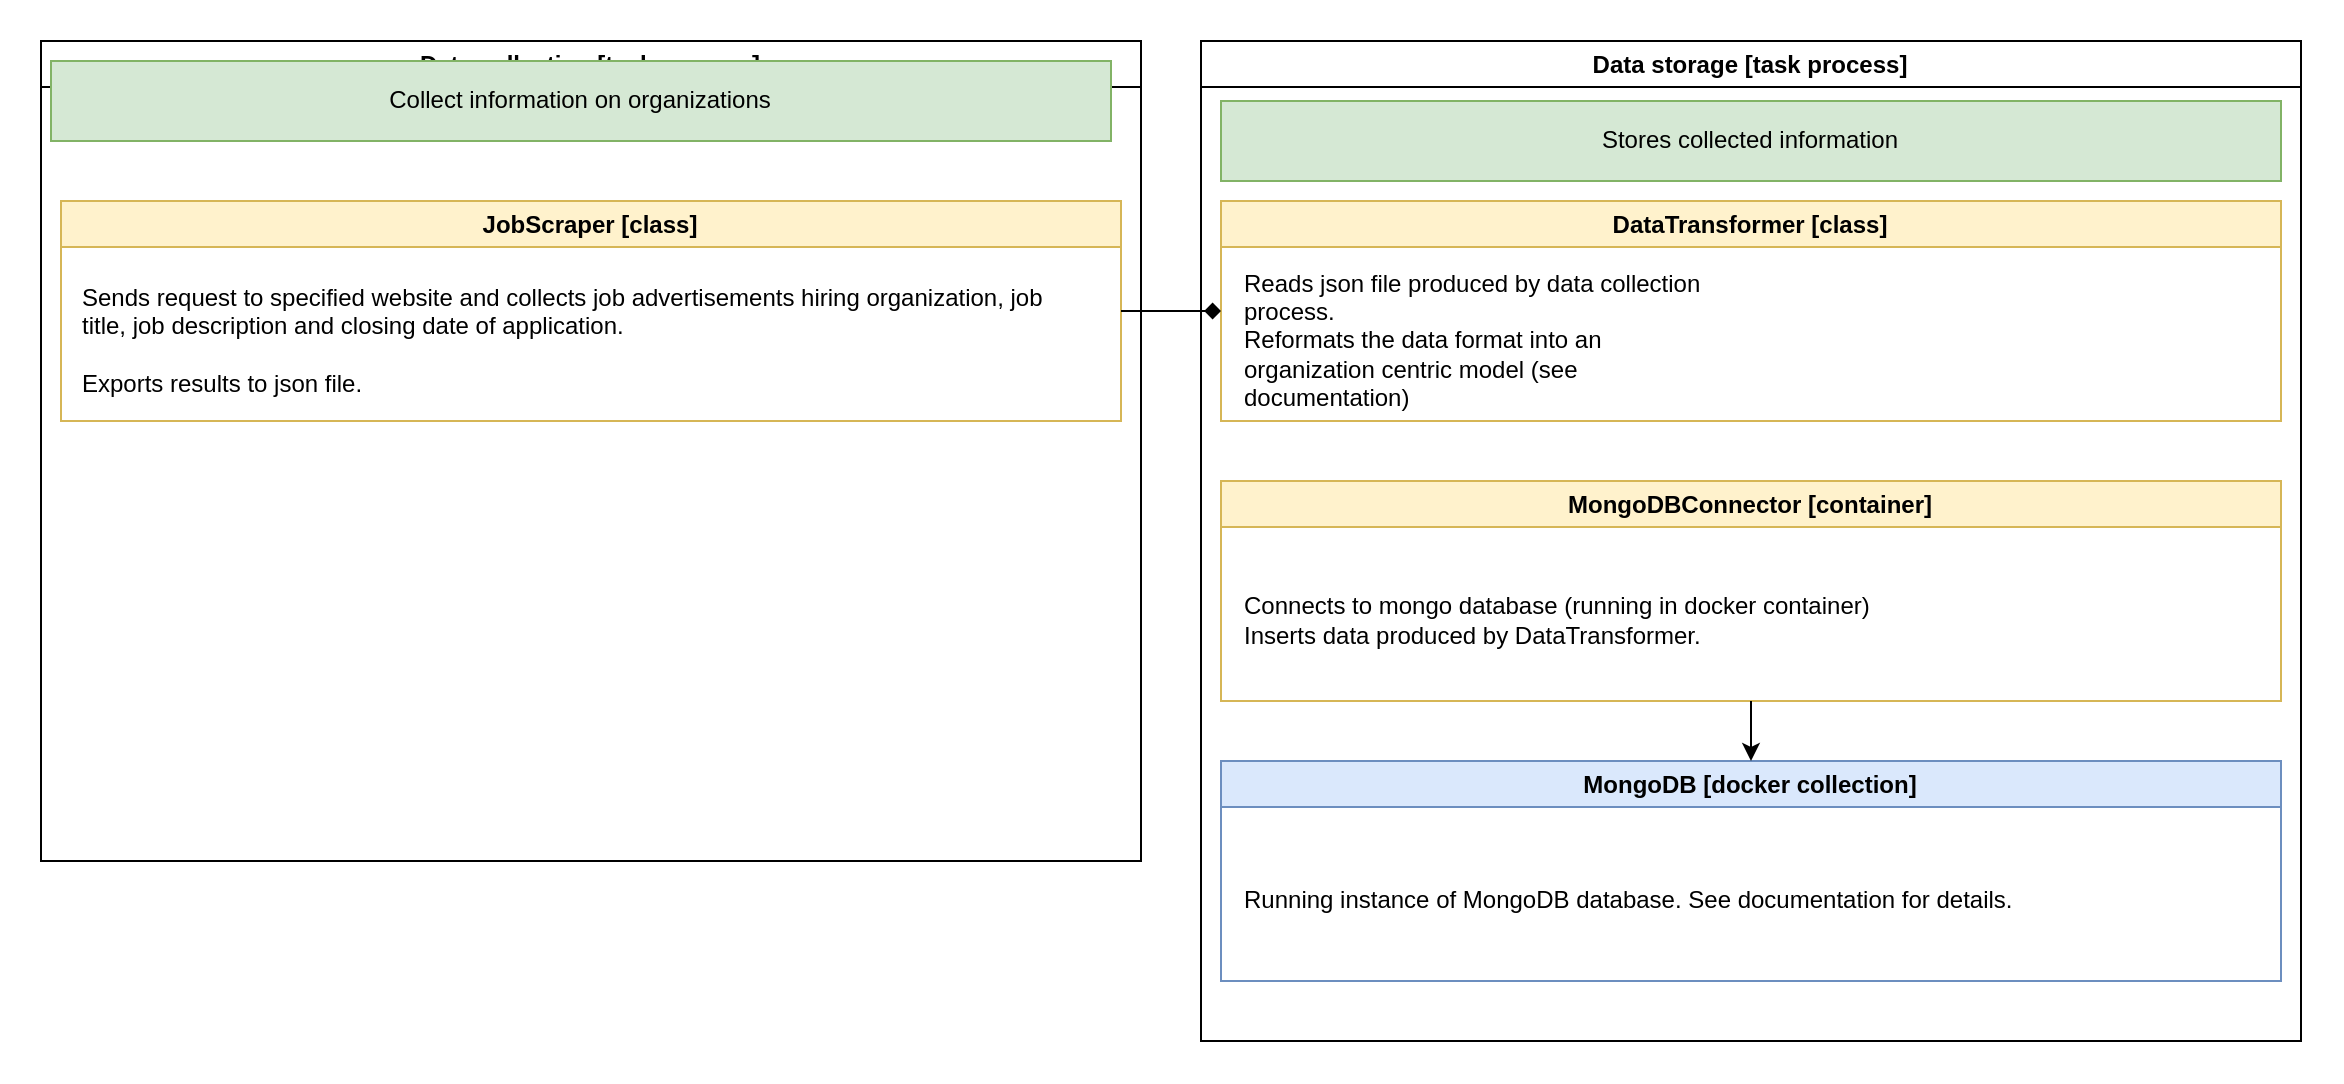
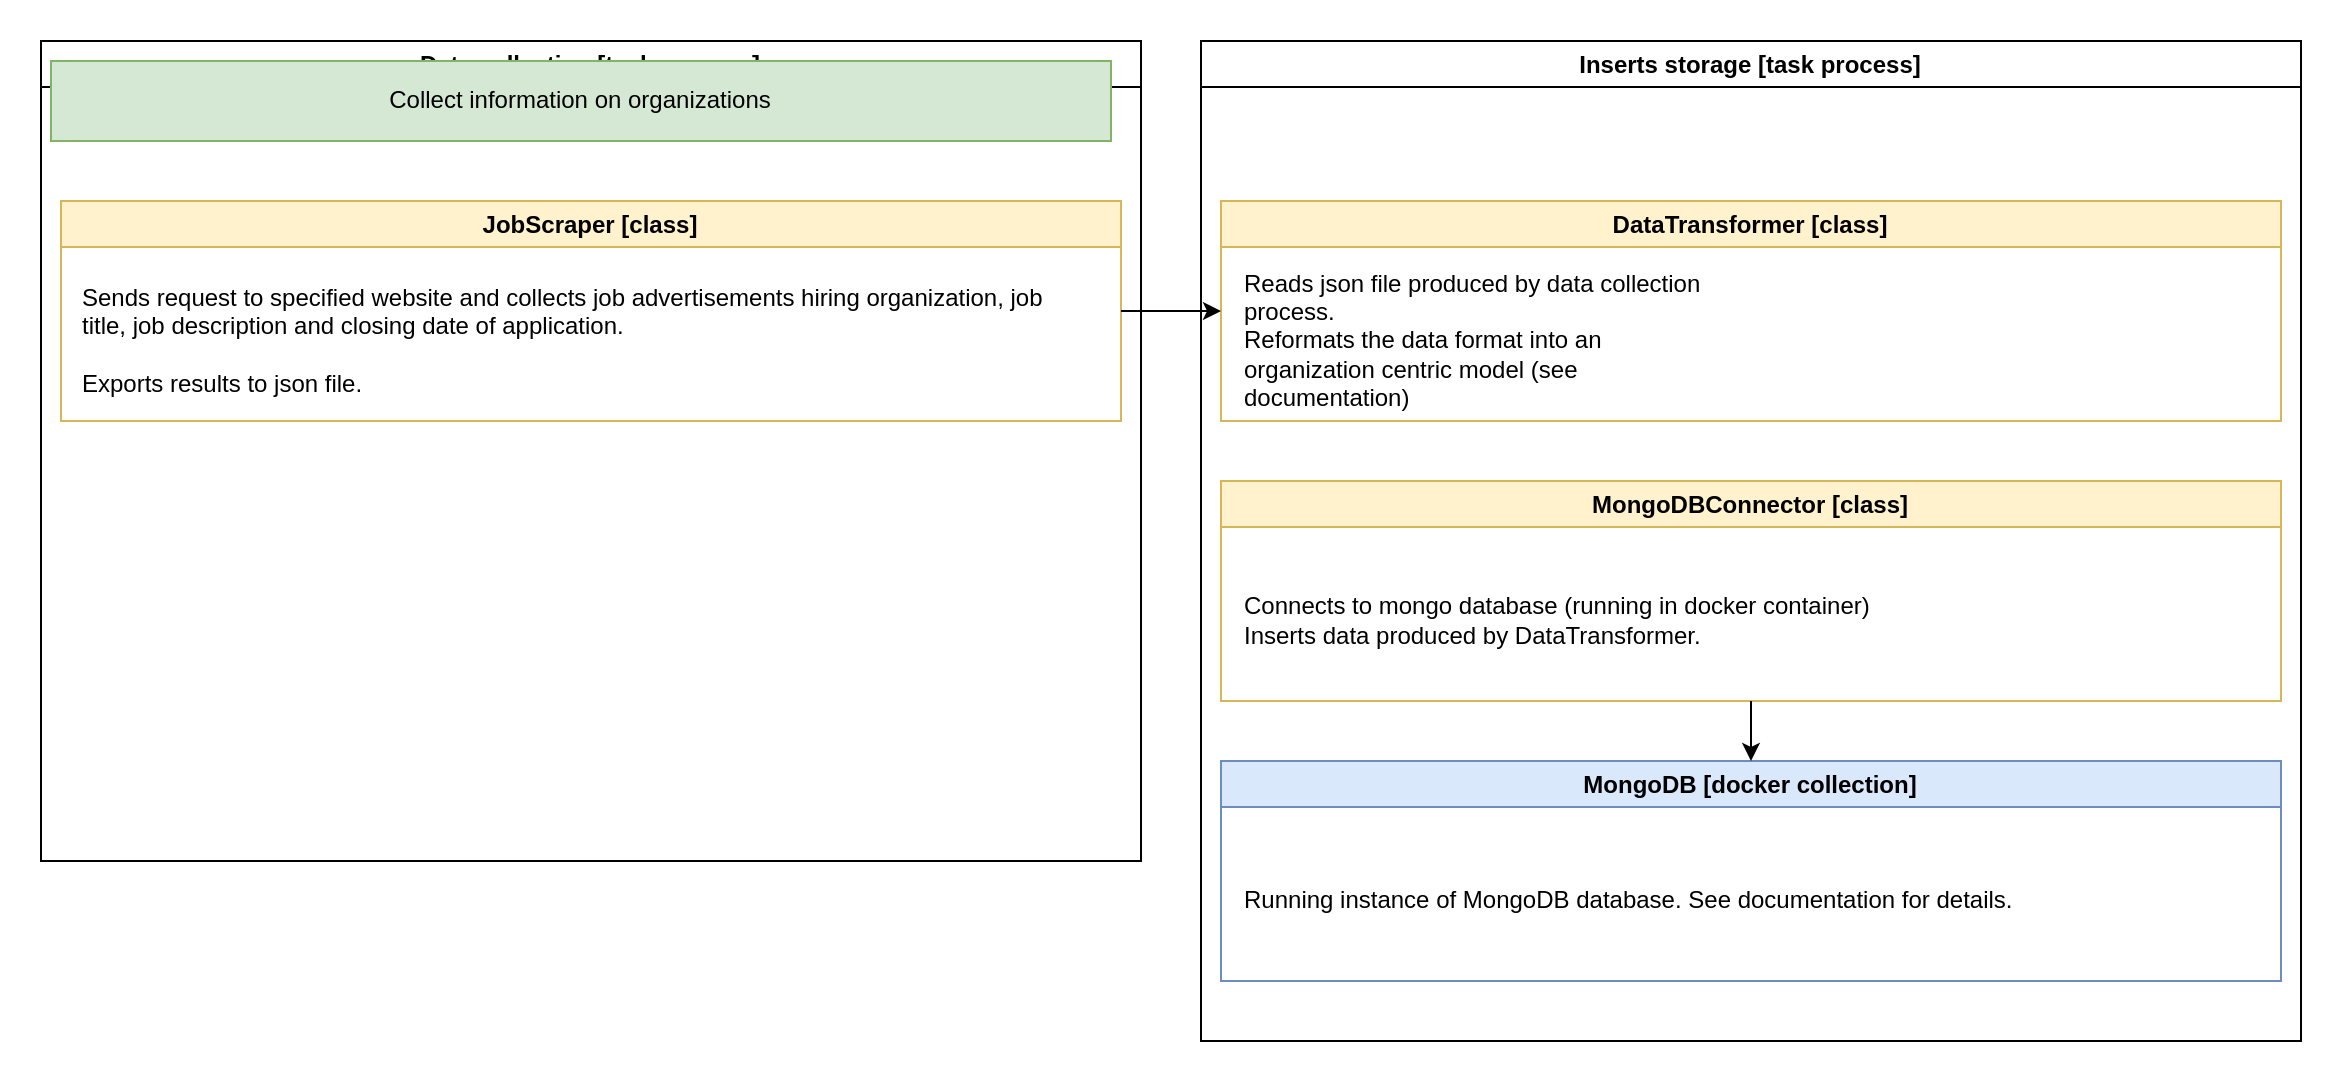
(1750, 65) -> (1750, 65)
(1751, 141) -> none
(1205, 311) -> (1206, 311)
(1750, 505) -> (1750, 505)
